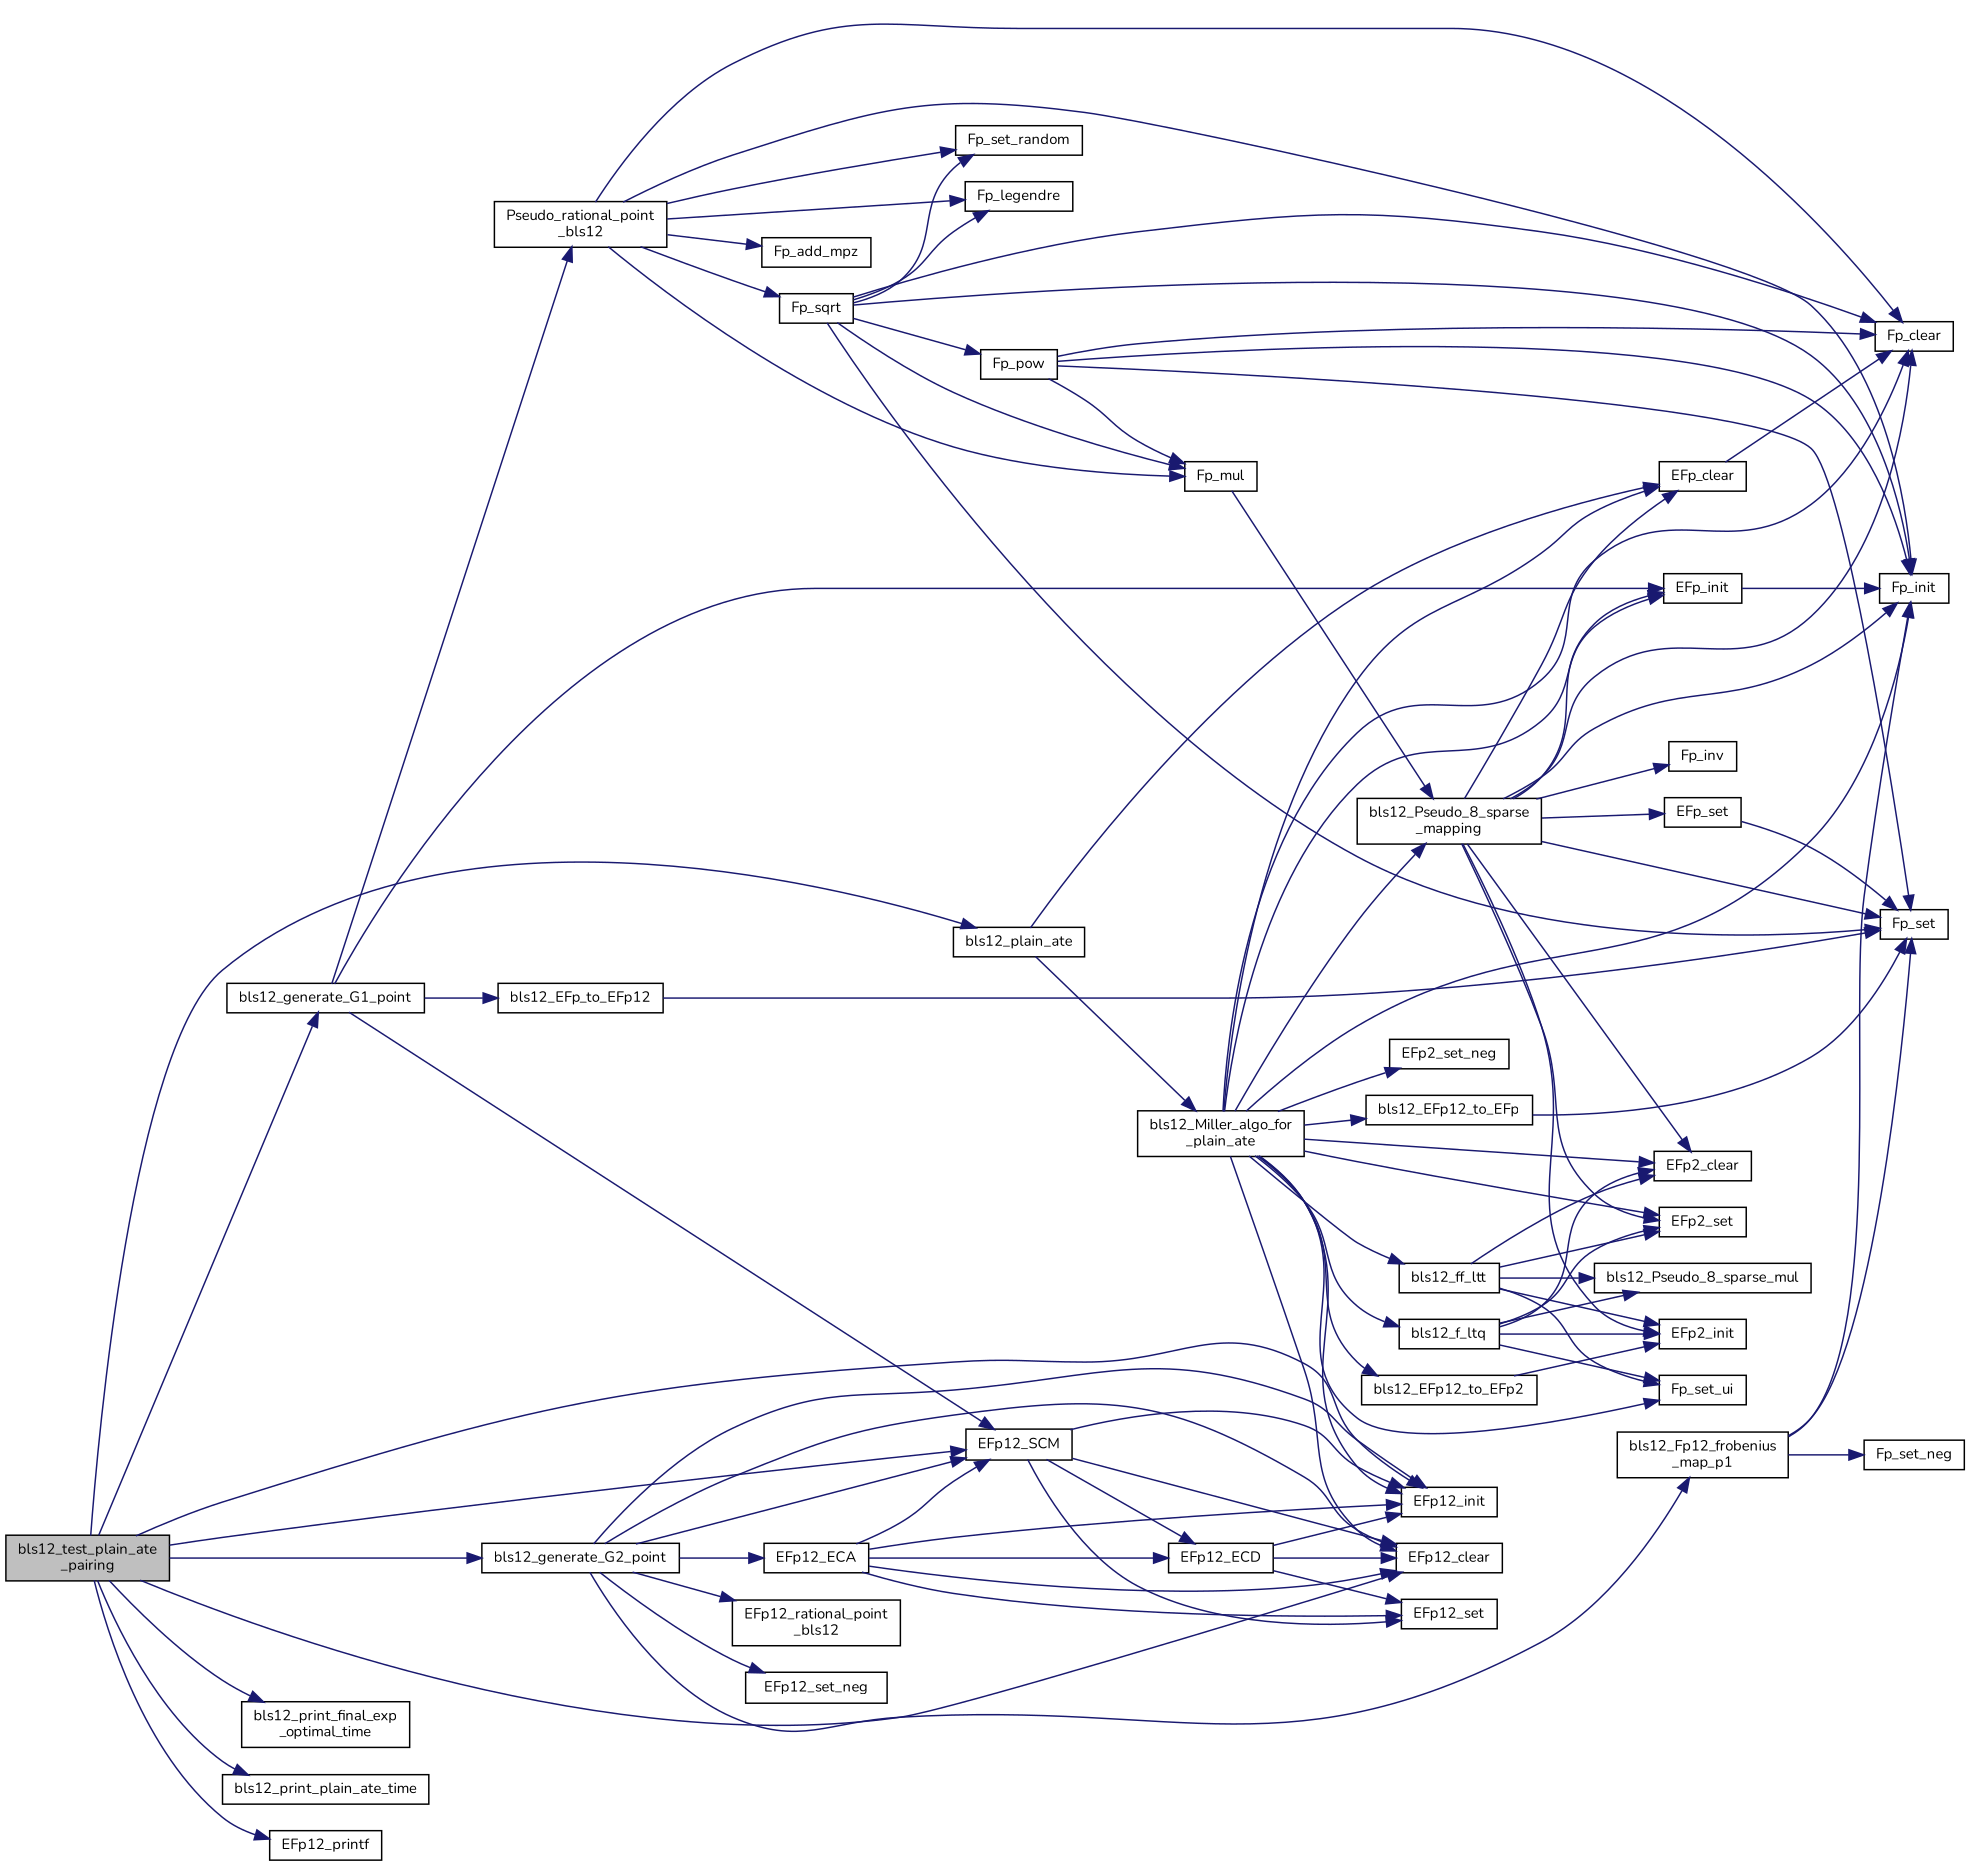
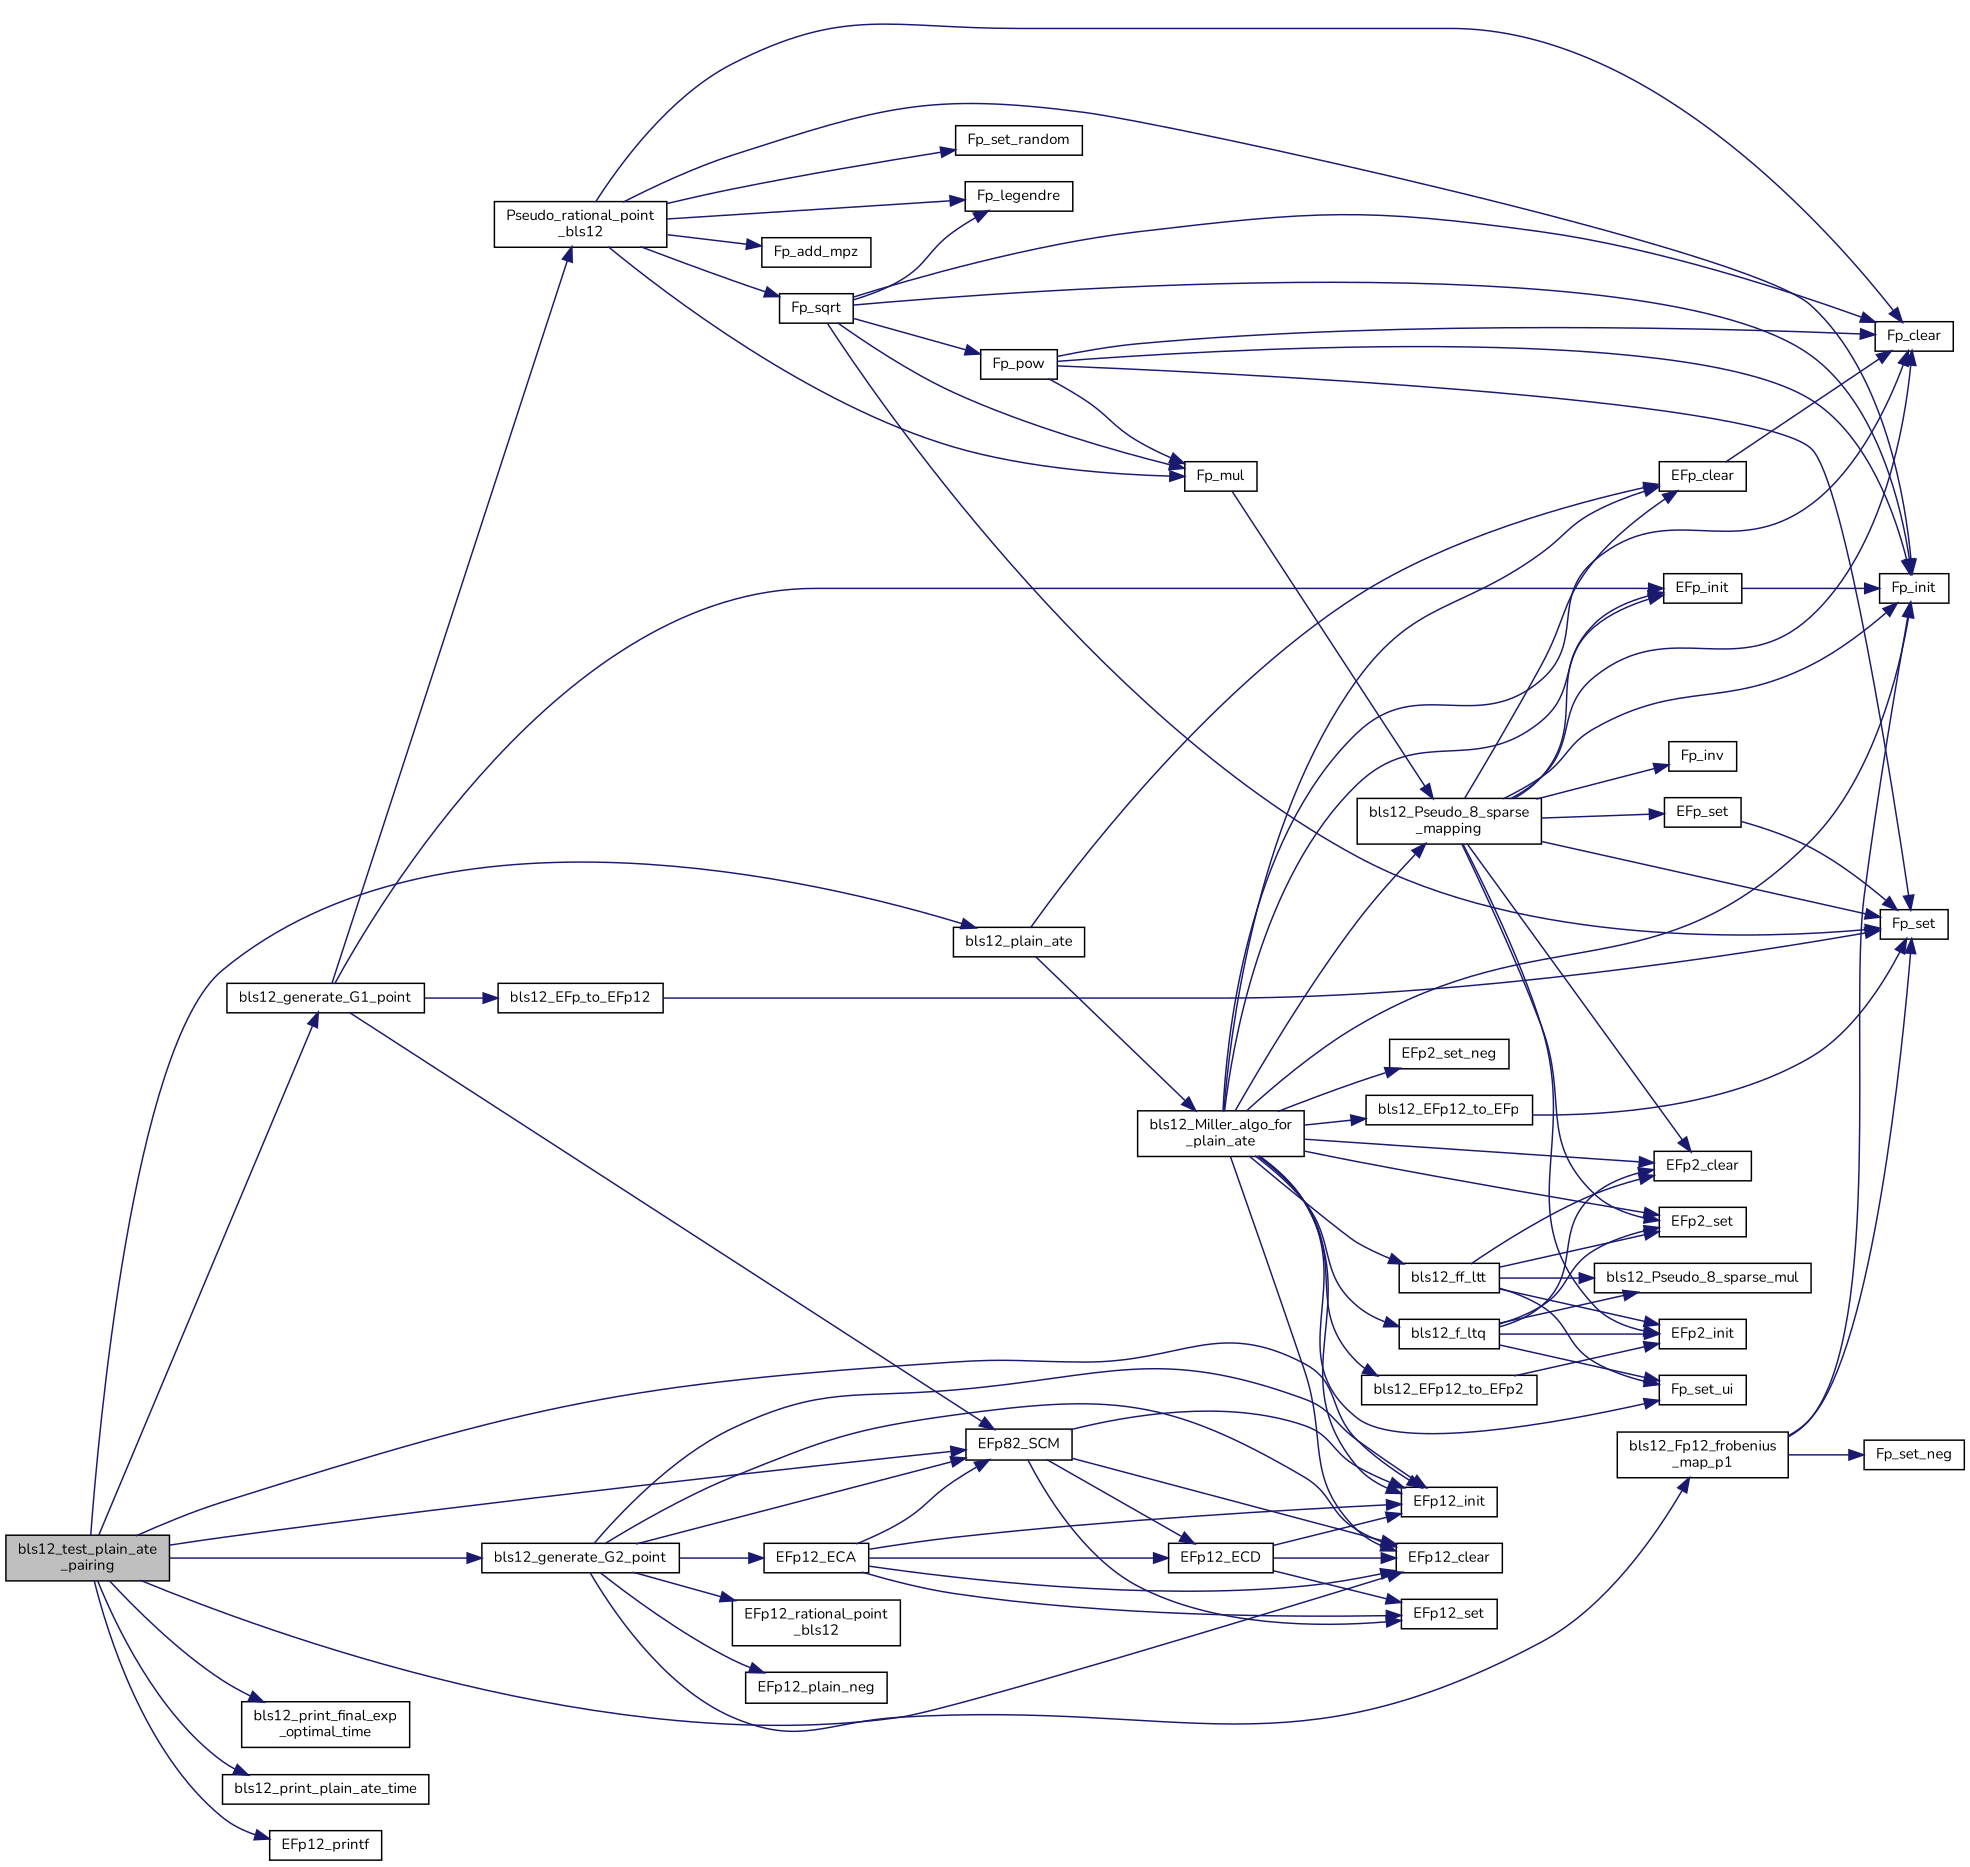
(923, 246) -> none
(1019, 1445) -> (1019, 1445)
(816, 1688) -> (816, 1688)
